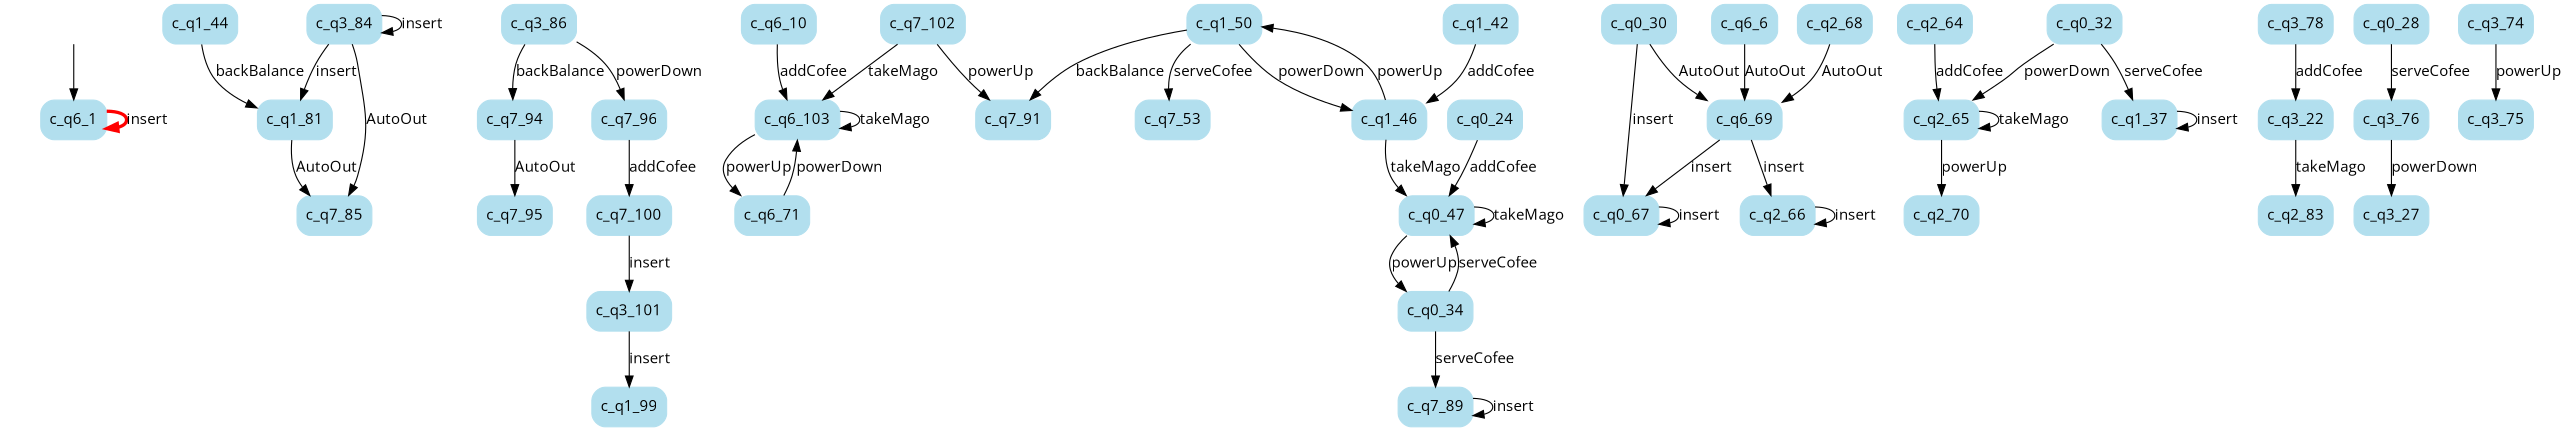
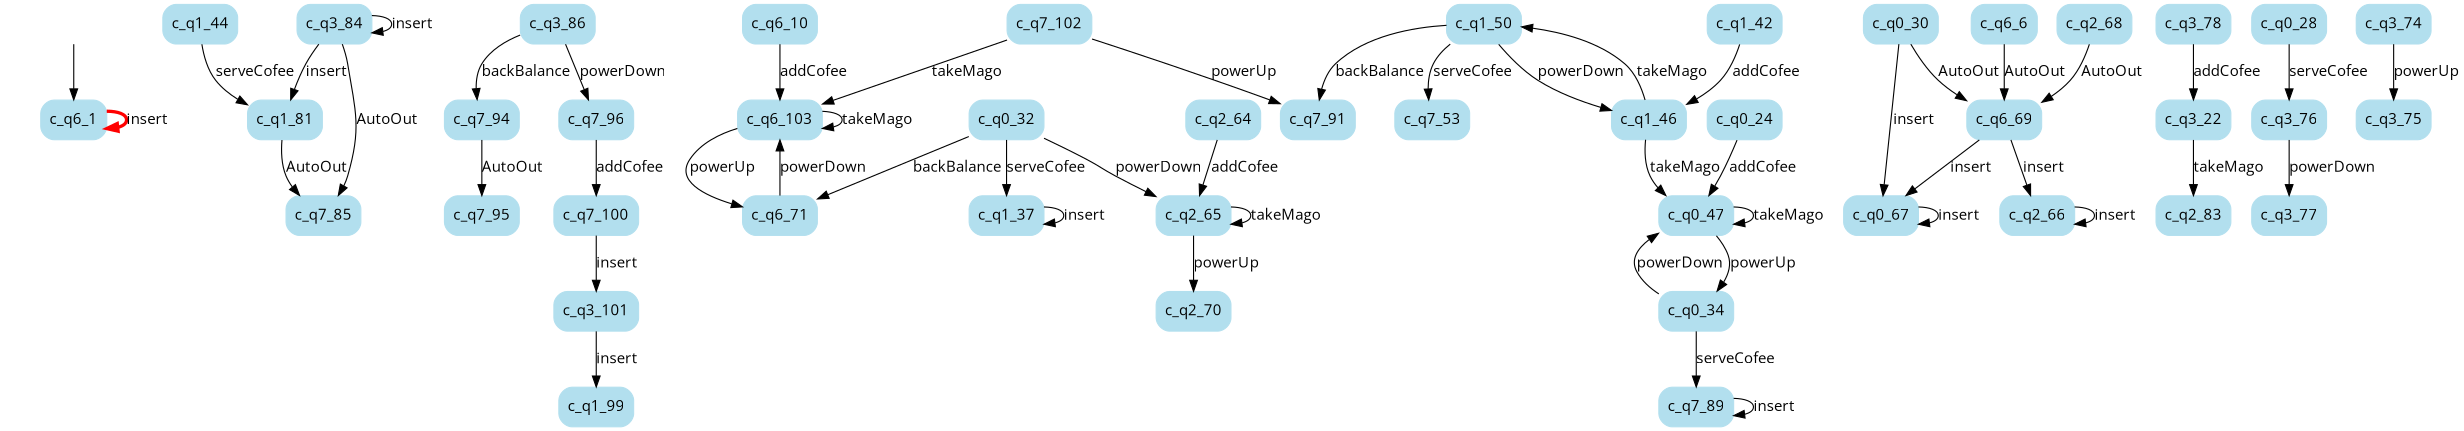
(260, 72) -> (255, 72)
(1410, 72) -> (1672, 72)
none -> (898, 166)
(2391, 216) -> (2289, 216)
(1498, 263) -> (1680, 263)
